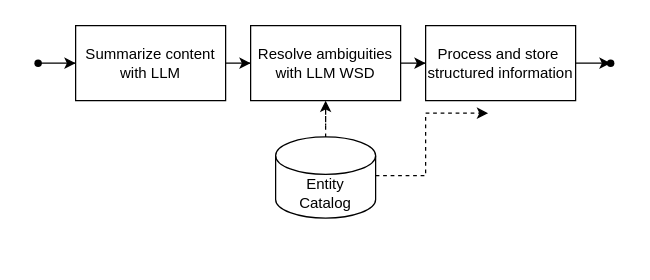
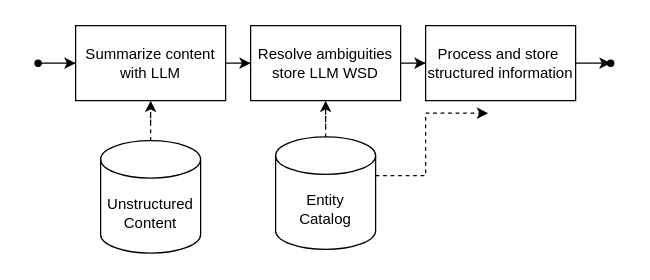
(326, 63) -> (326, 63)
none -> (151, 117)
(326, 178) -> (326, 193)
none -> (151, 197)
